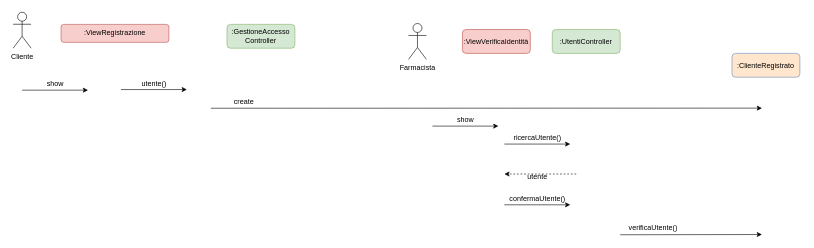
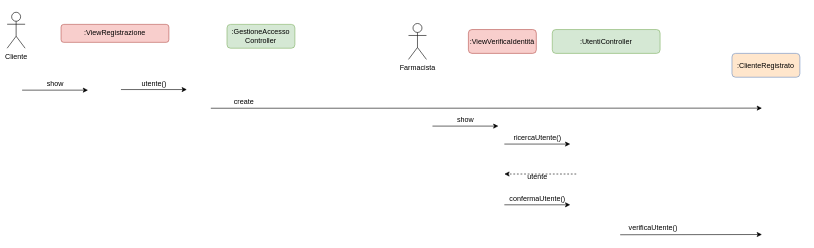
(21, 30) -> (15, 30)
(496, 42) -> (502, 42)
(586, 42) -> (606, 42)
